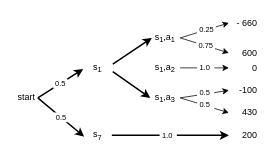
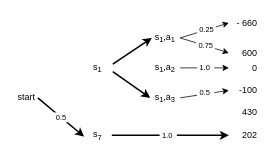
(58, 85) -> none
(202, 105) -> none
(250, 135) -> (250, 135)
